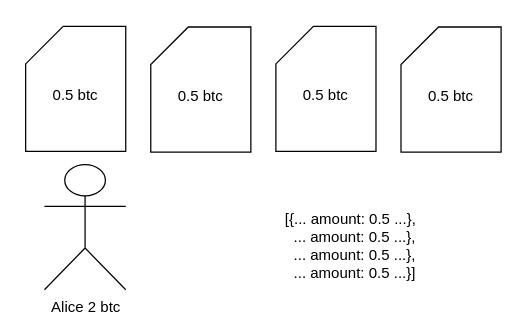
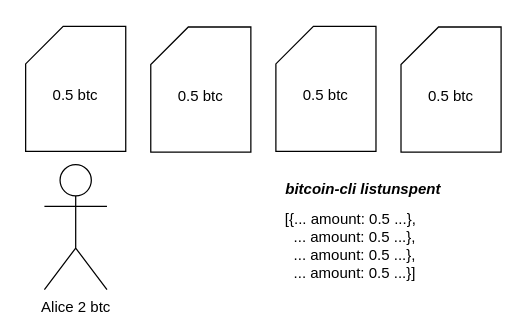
none -> (363, 189)
(85, 227) -> (76, 227)
